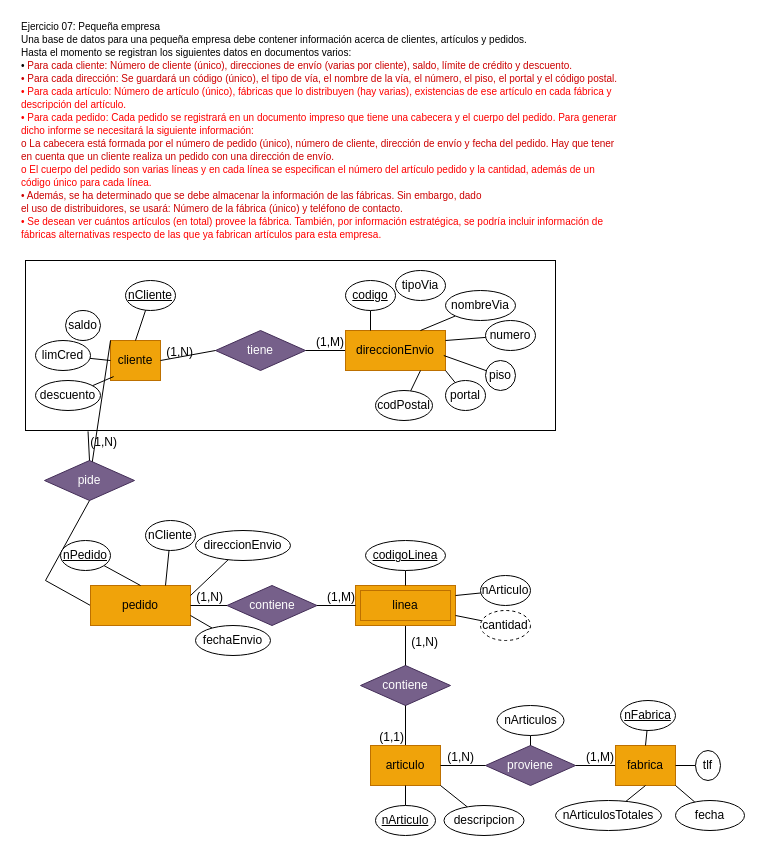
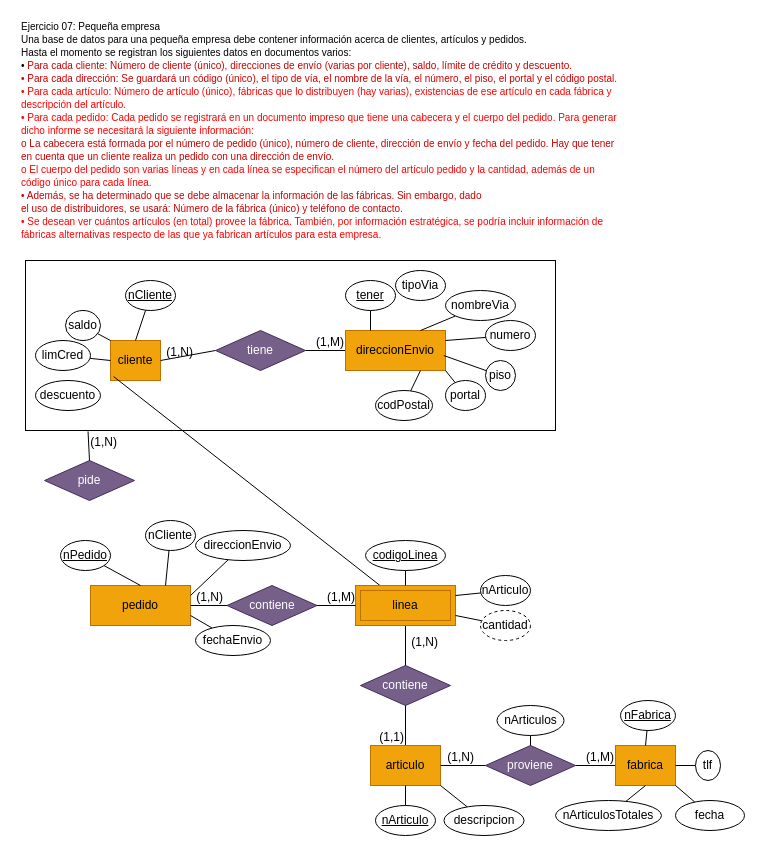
(371, 296) -> (371, 296)
(102, 382) -> (247, 481)
(101, 401) -> (104, 337)
(55, 563) -> none
